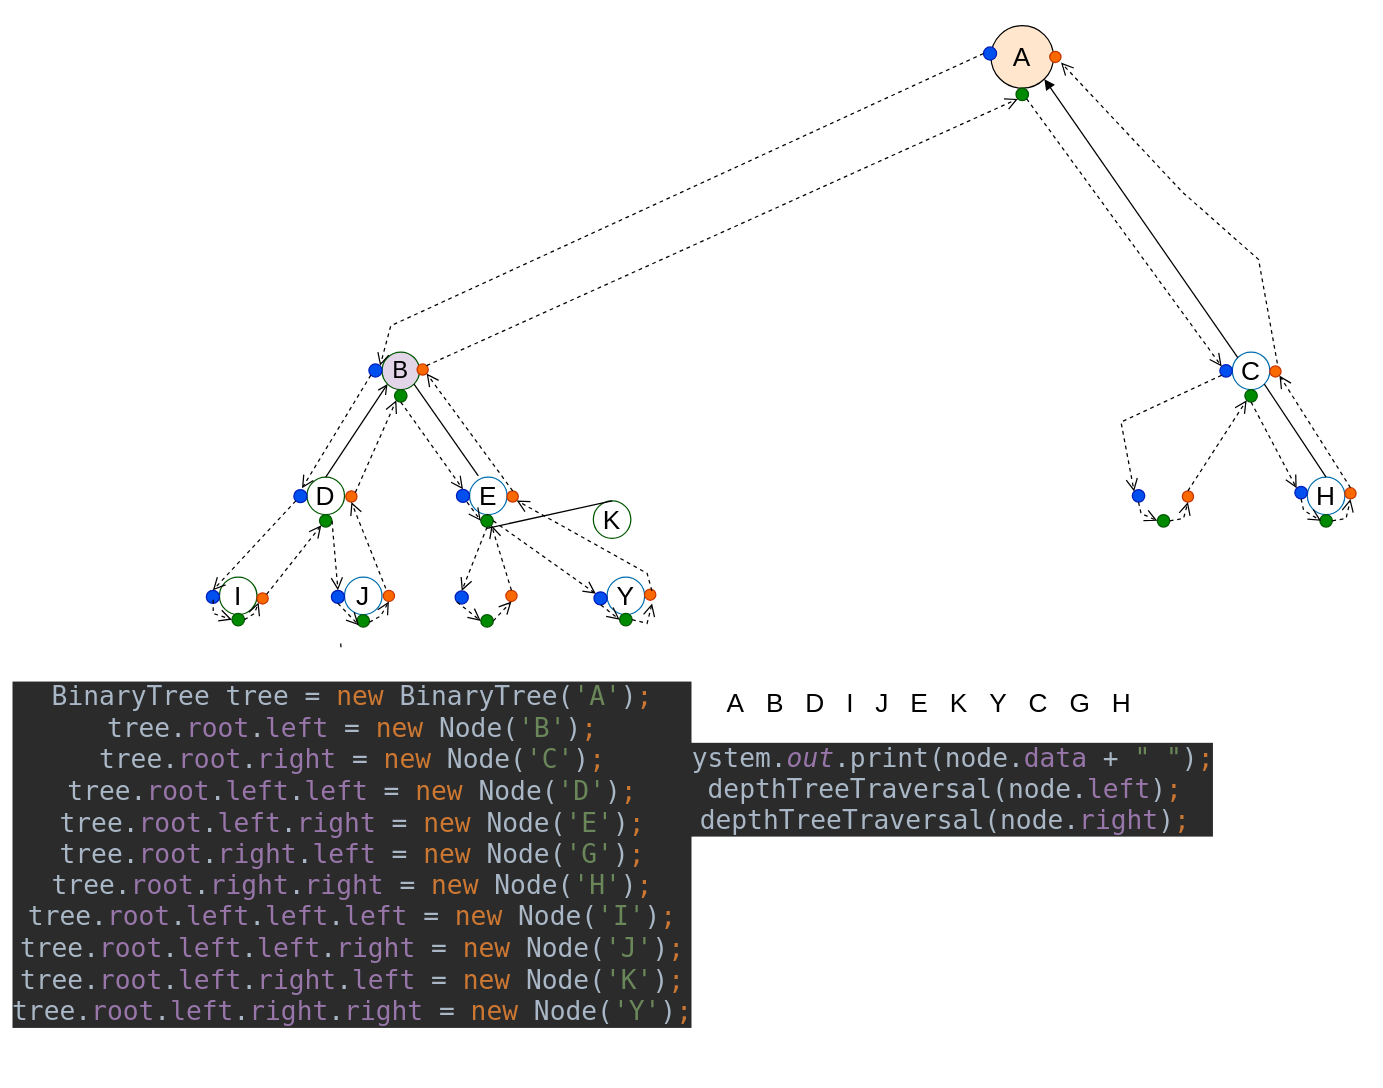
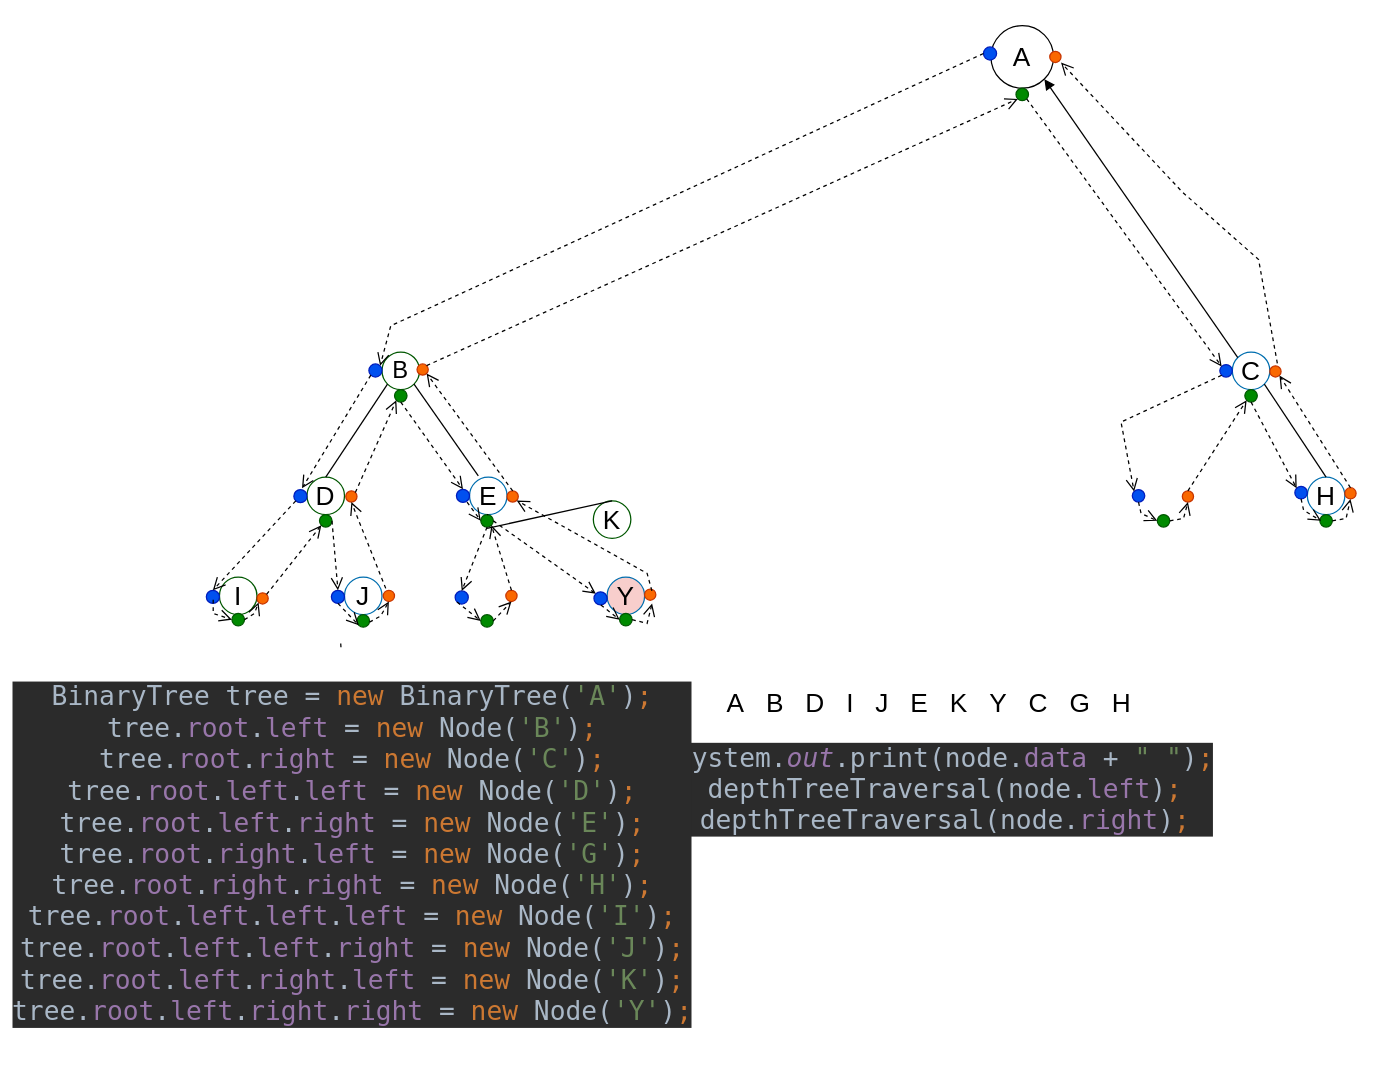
(1022, 57) -> (1022, 57)
(401, 371) -> (401, 371)
(384, 389) -> (385, 388)
(626, 596) -> (626, 596)
